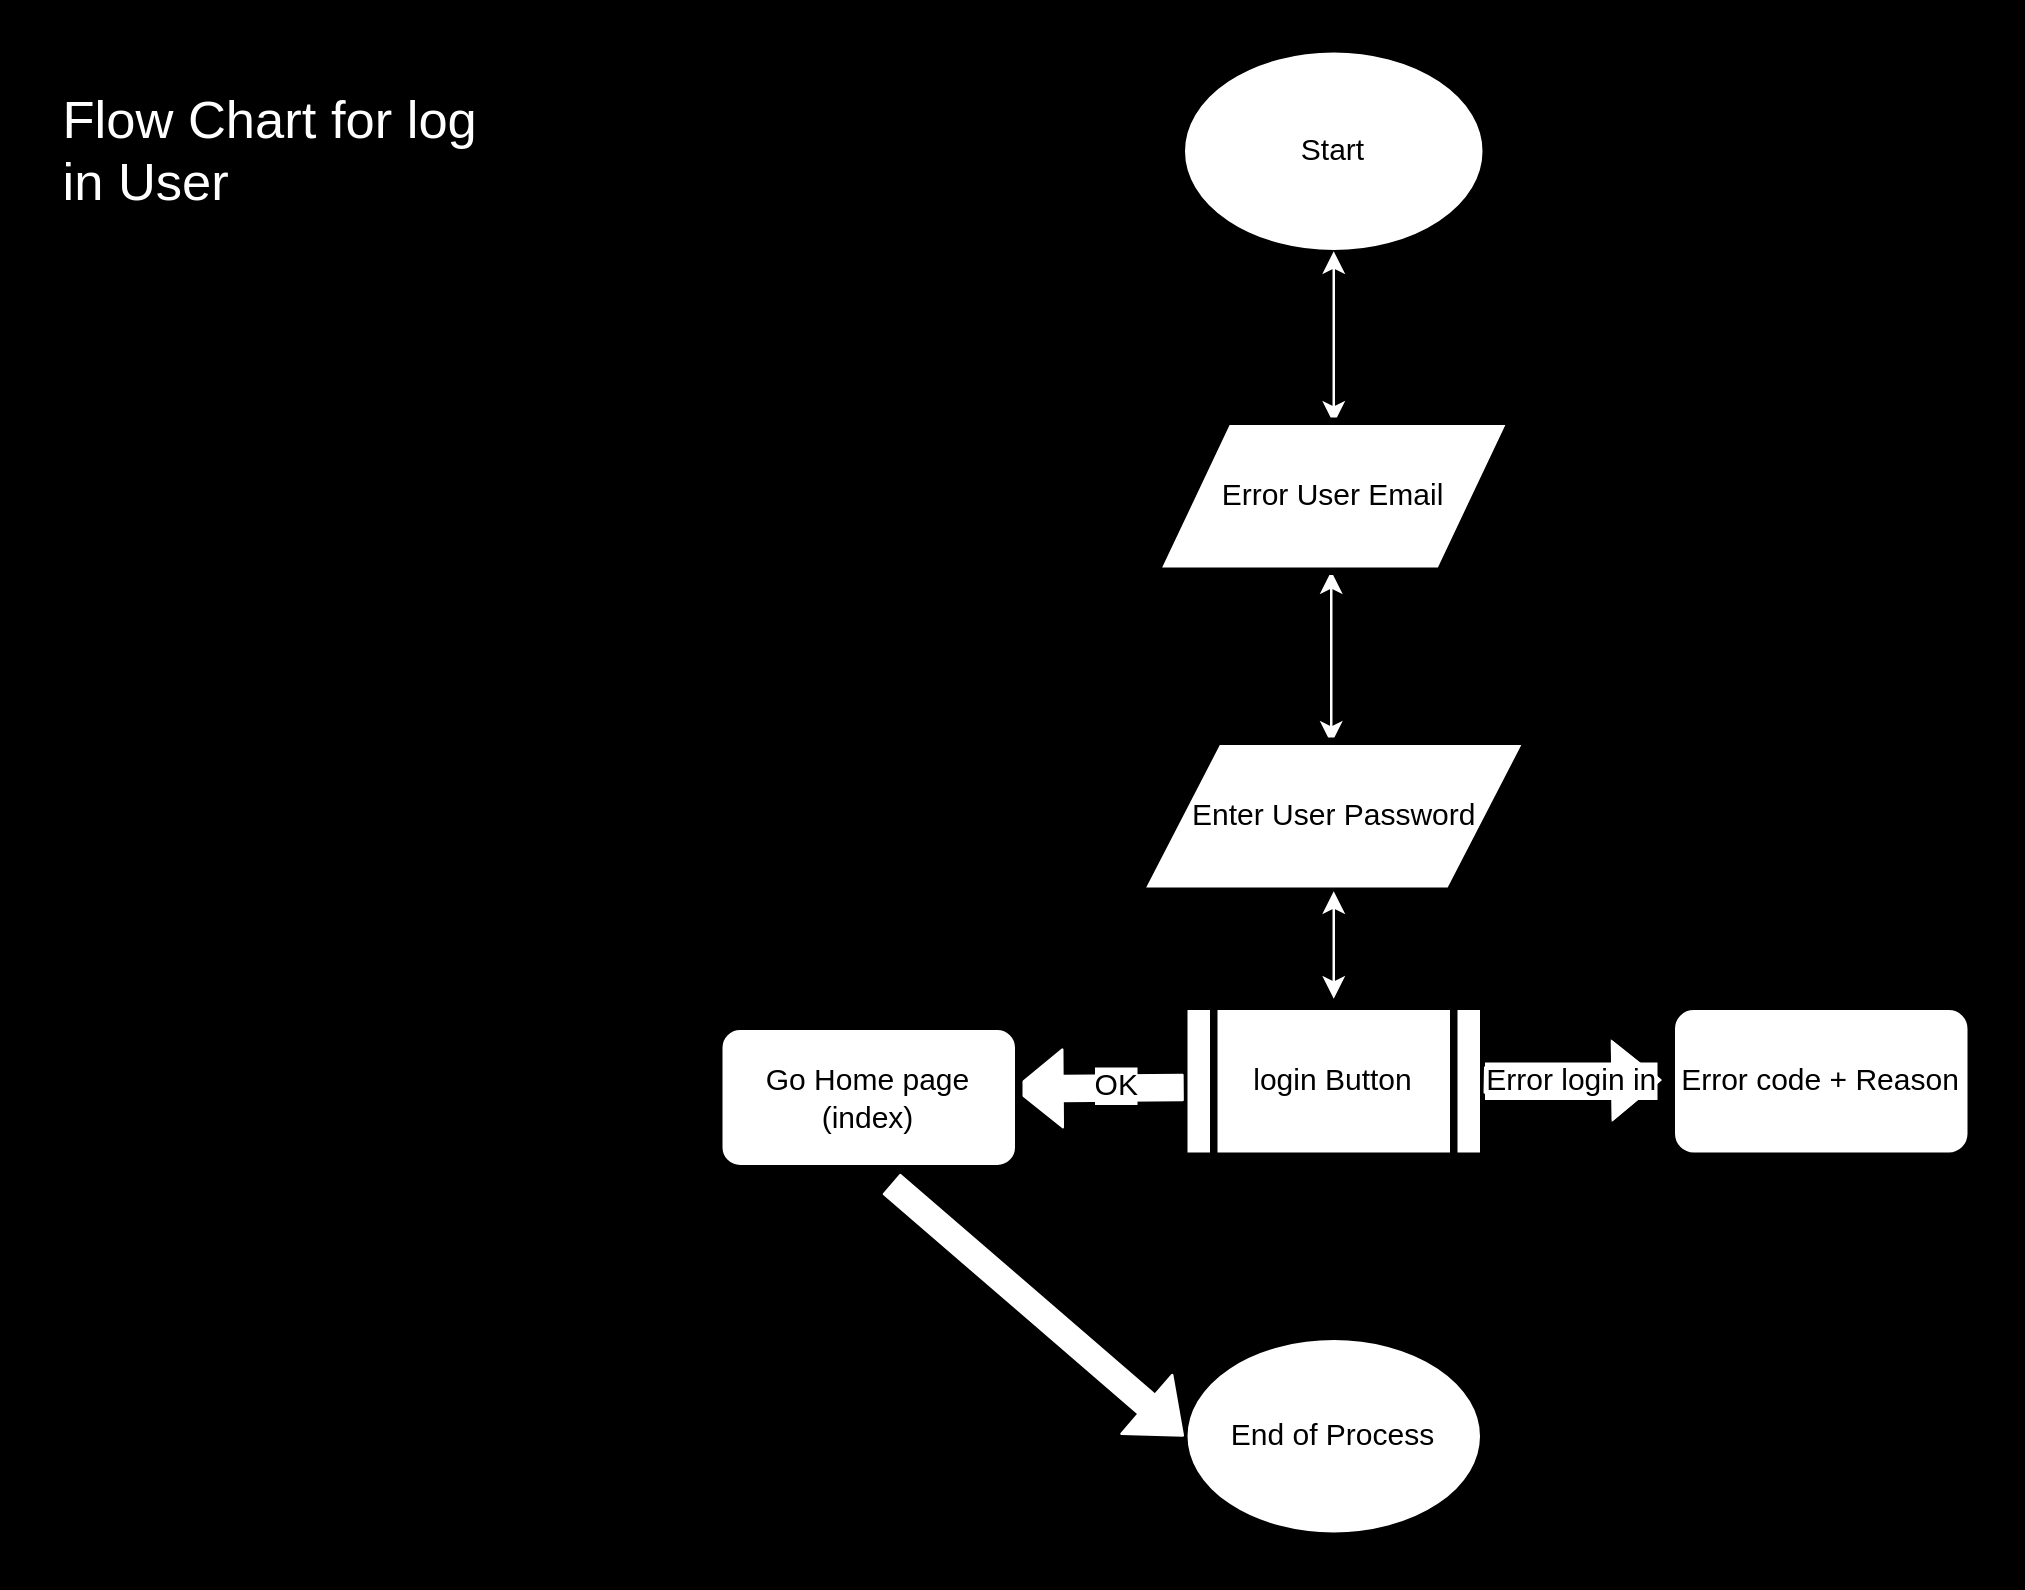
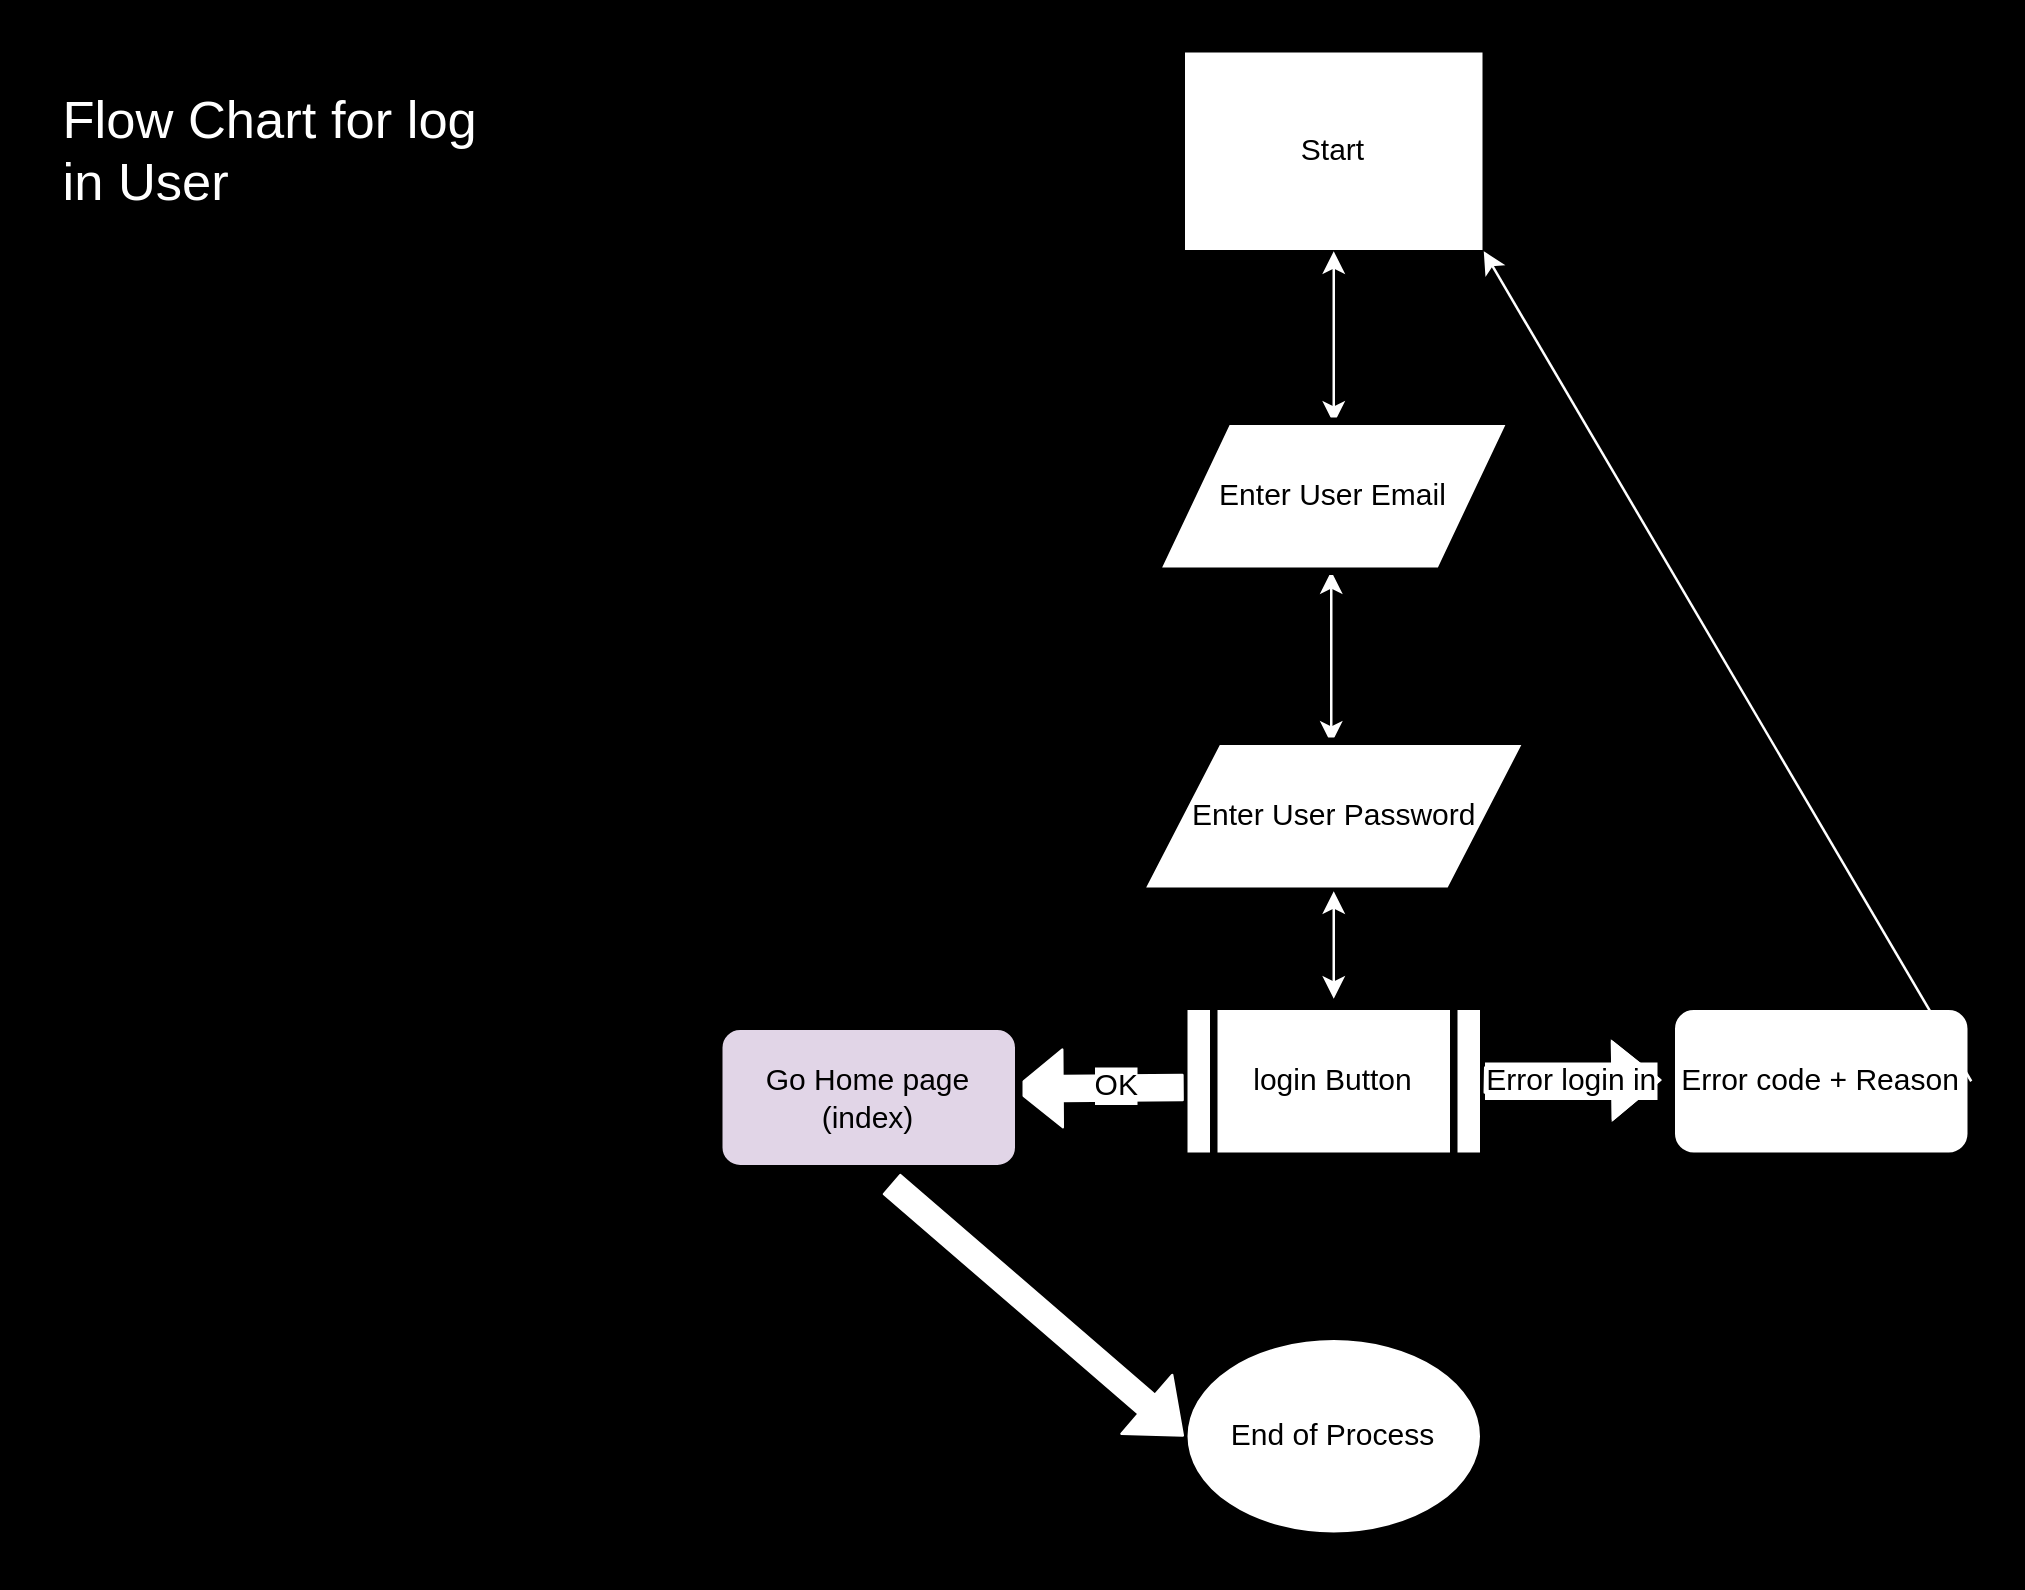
(1334, 151) -> (1334, 151)
(1334, 496) -> (1334, 496)
none -> (1711, 639)
(869, 1098) -> (869, 1098)
